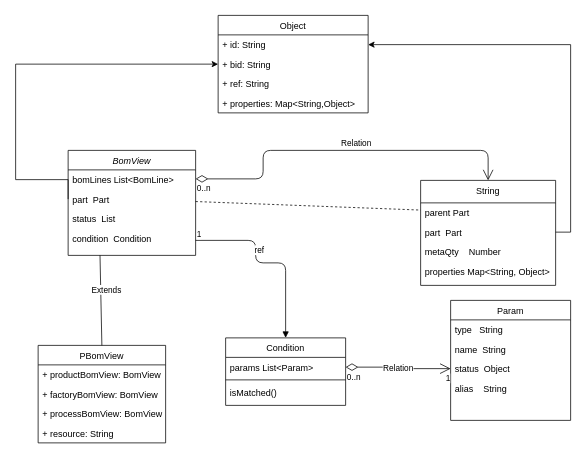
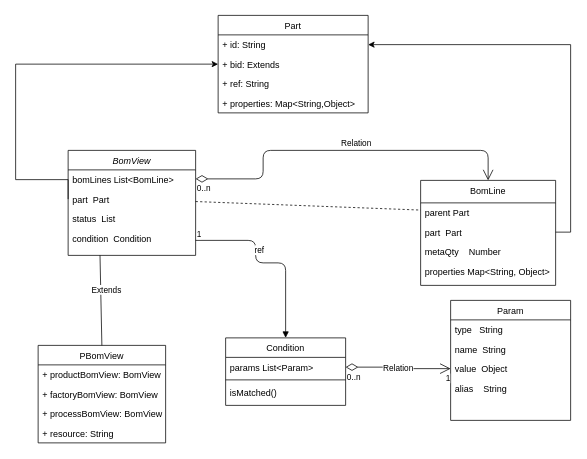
(293, 26) -> (293, 26)
(249, 65) -> (253, 65)
(488, 191) -> (488, 191)
(489, 369) -> (485, 369)
